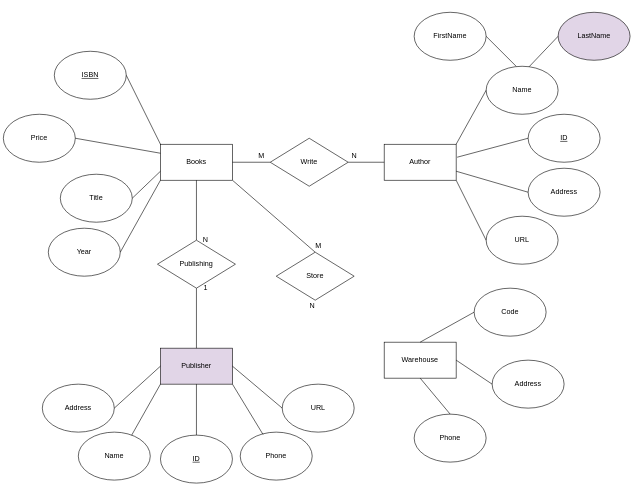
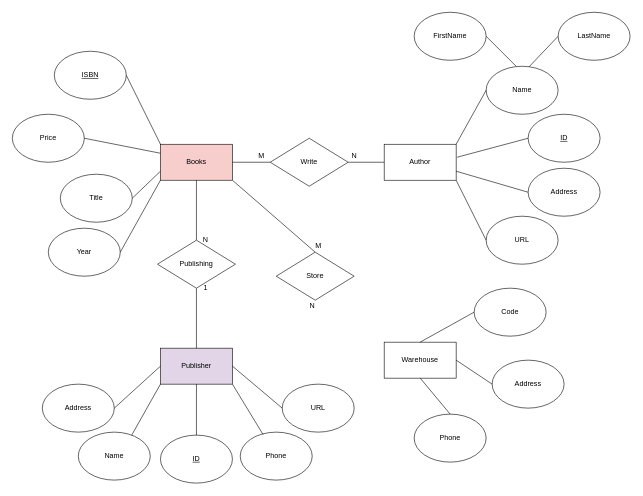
(594, 36) -> (594, 36)
(39, 138) -> (48, 138)
(197, 162) -> (197, 162)
